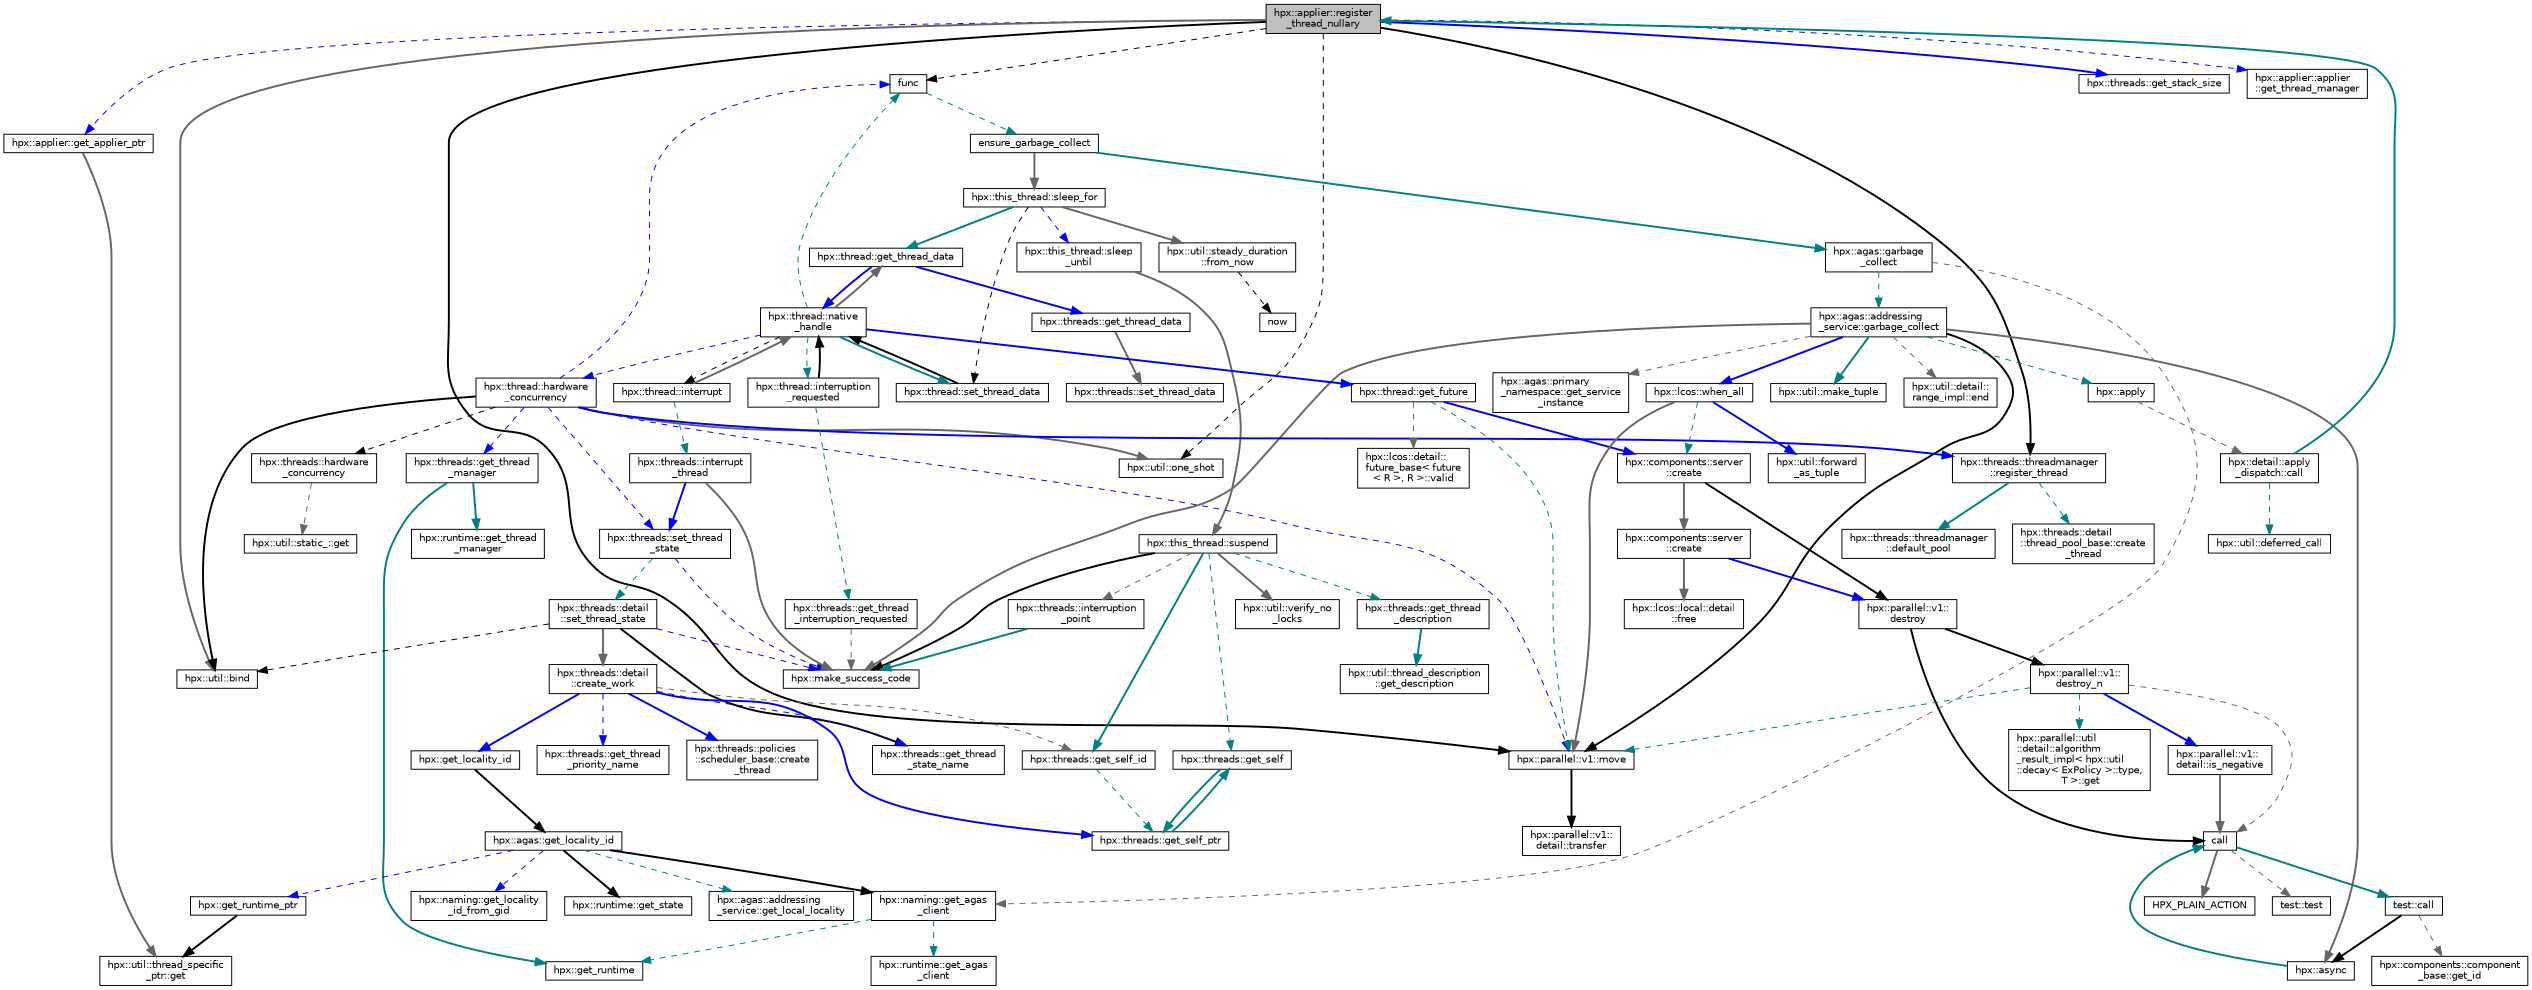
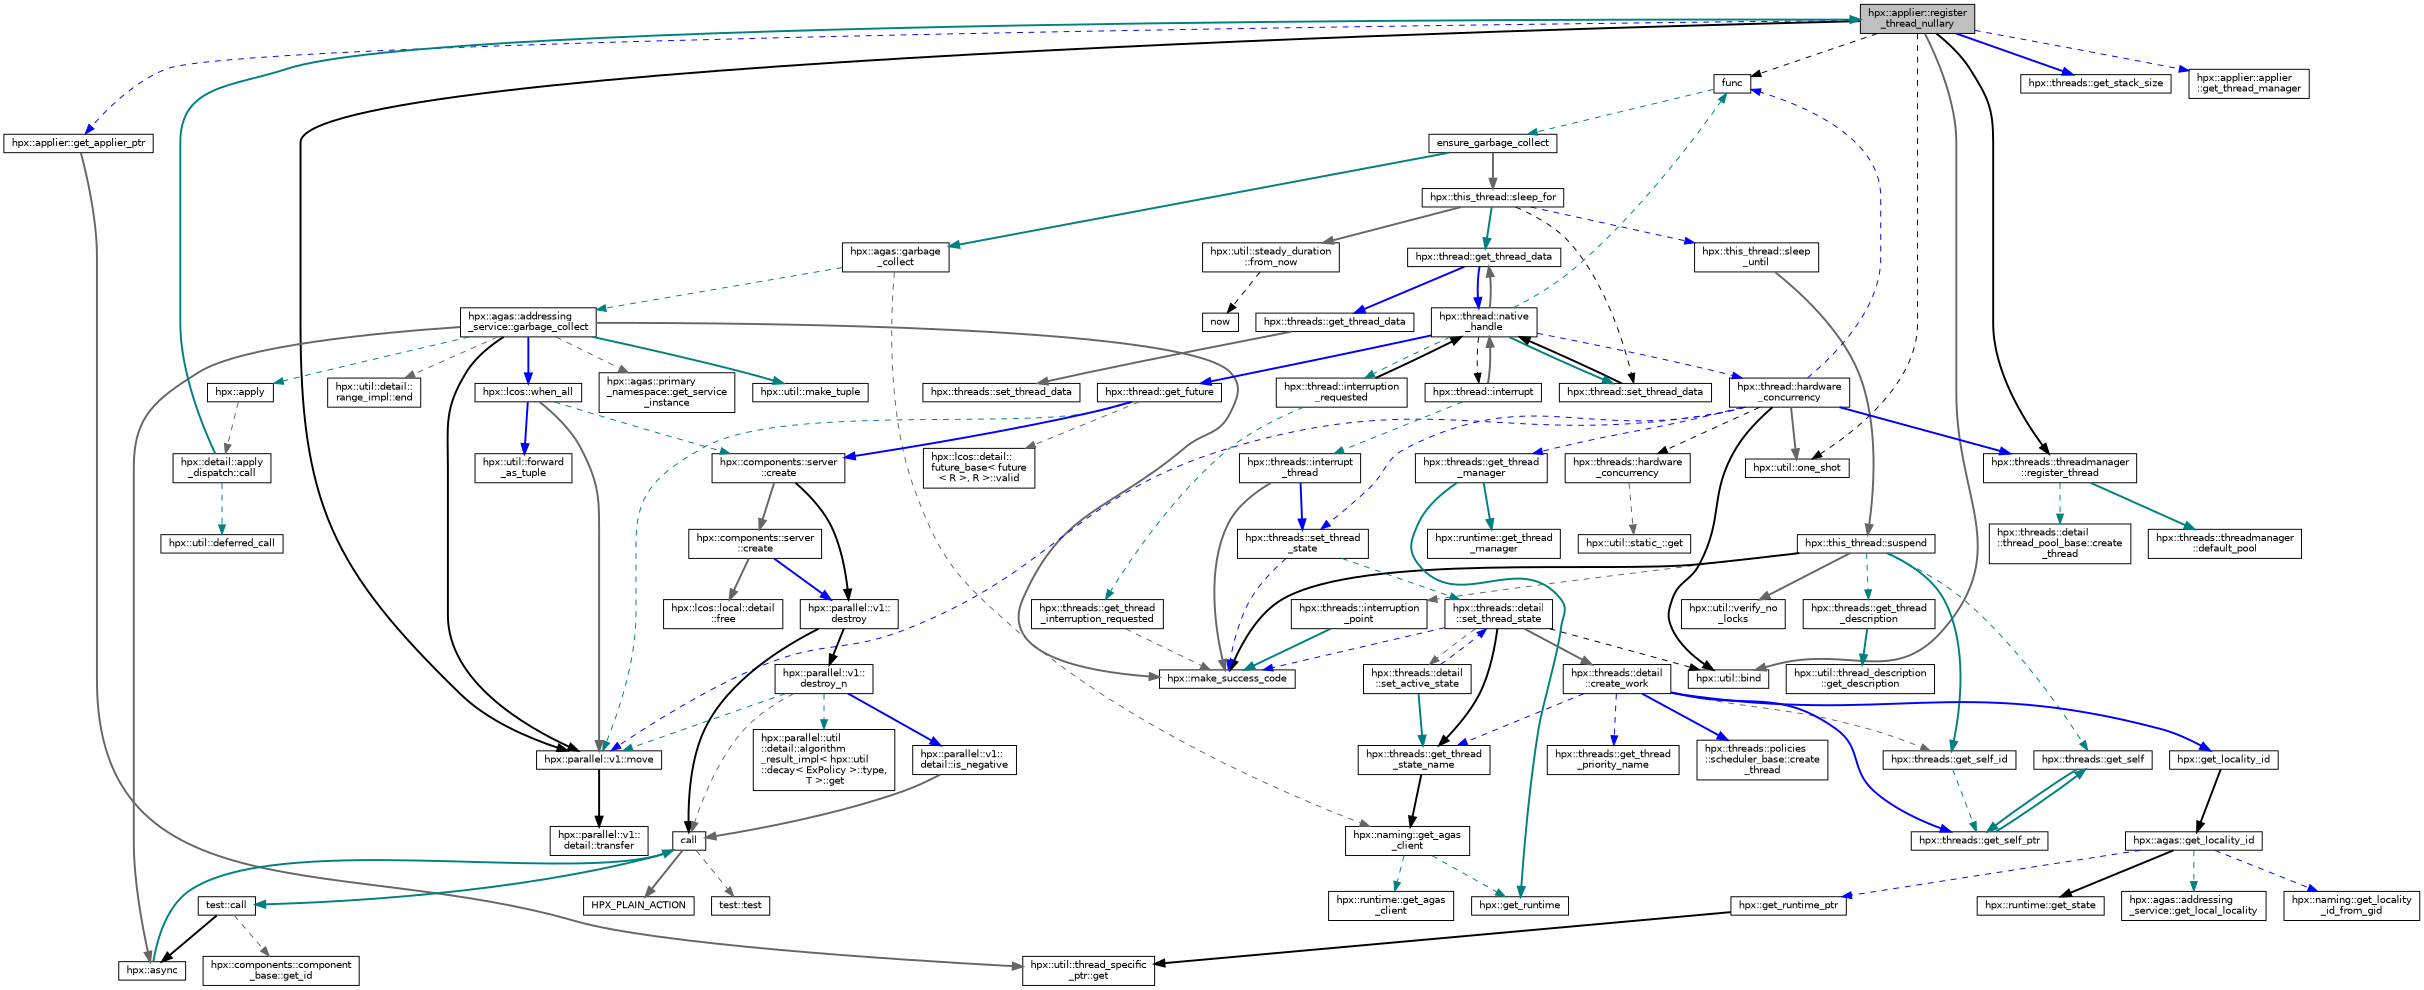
none -> (1417, 679)
(736, 870) -> (1417, 796)
